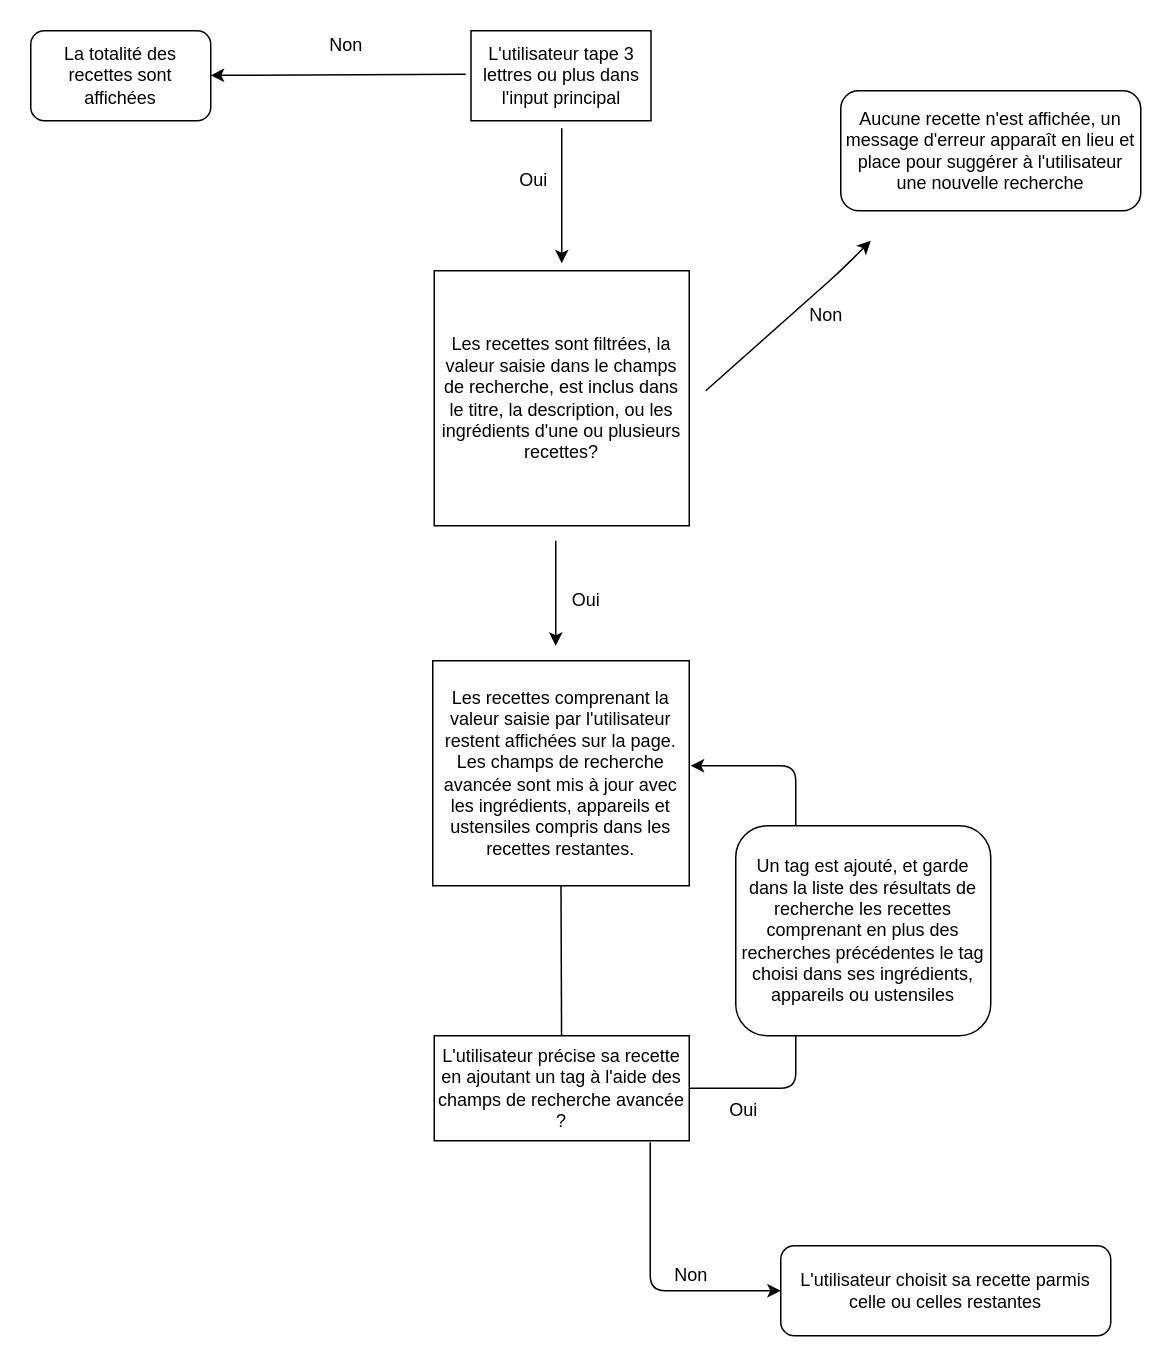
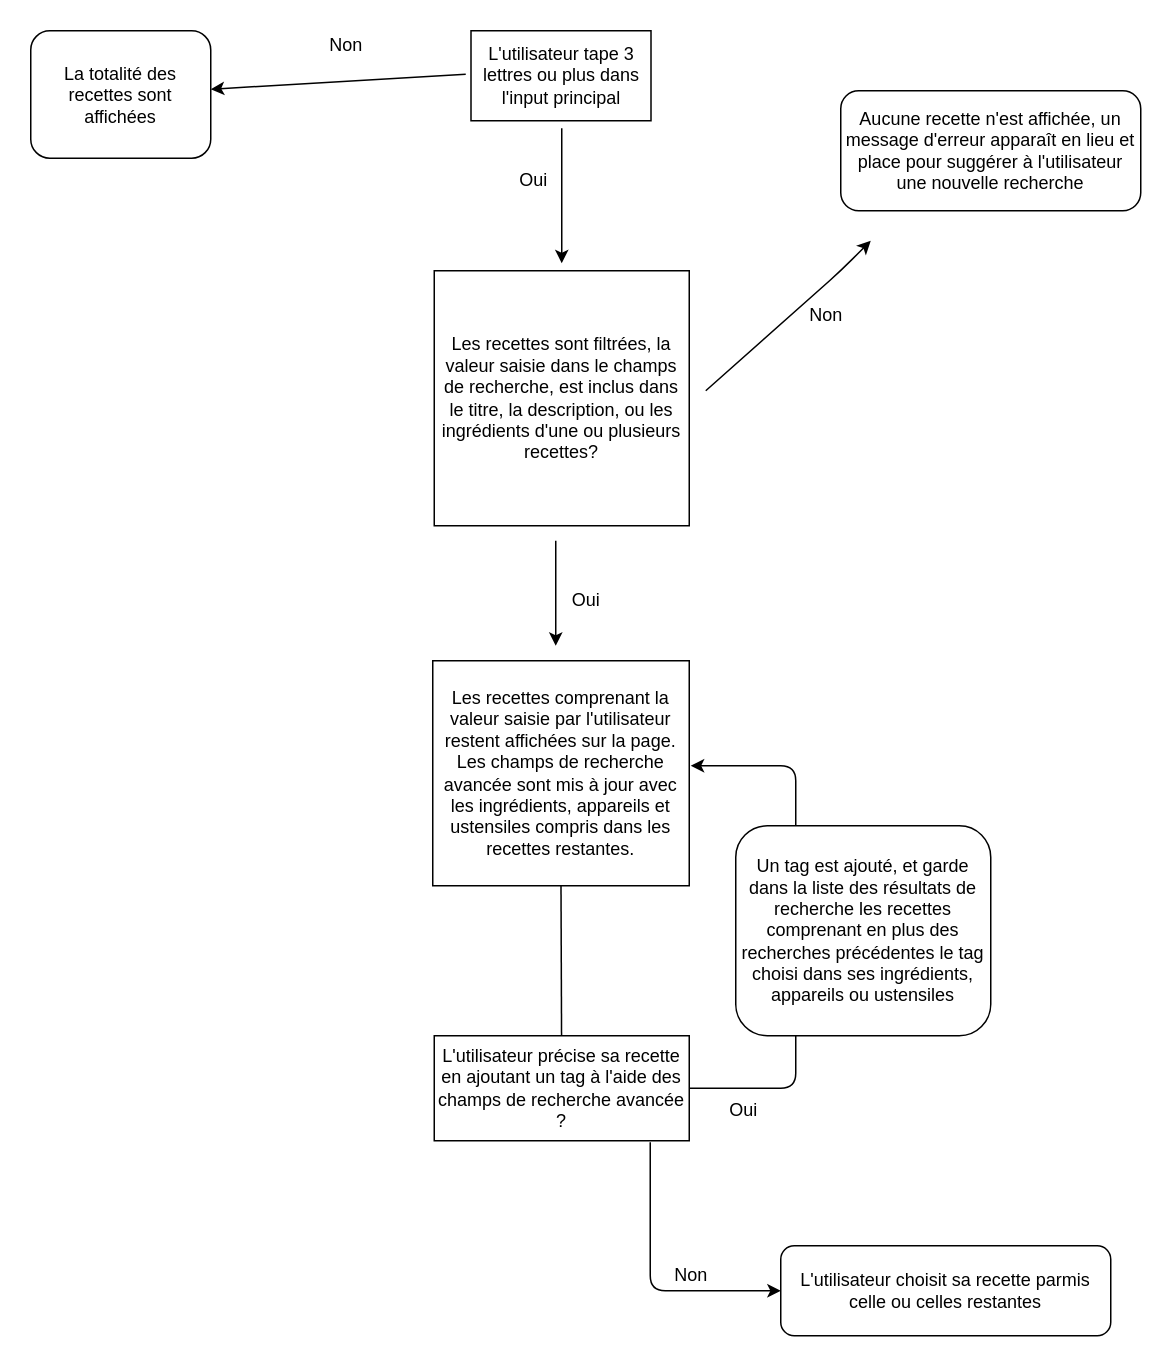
(121, 76) -> (121, 95)
